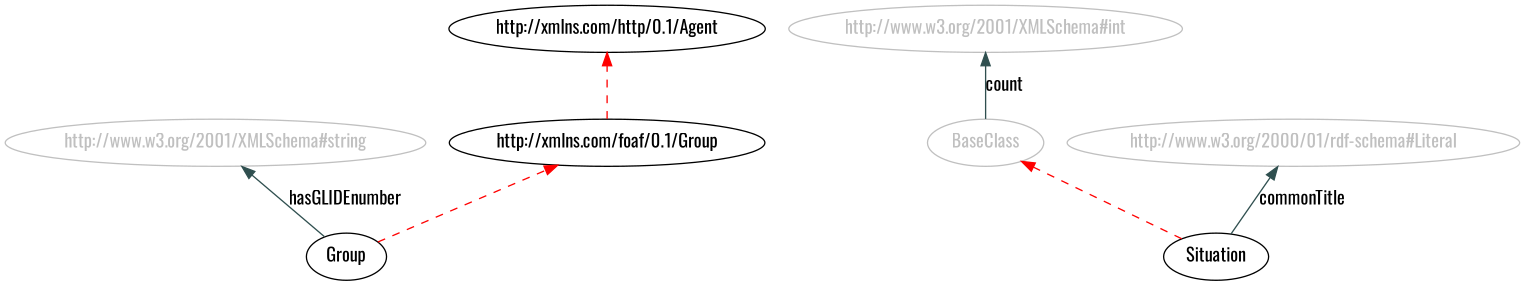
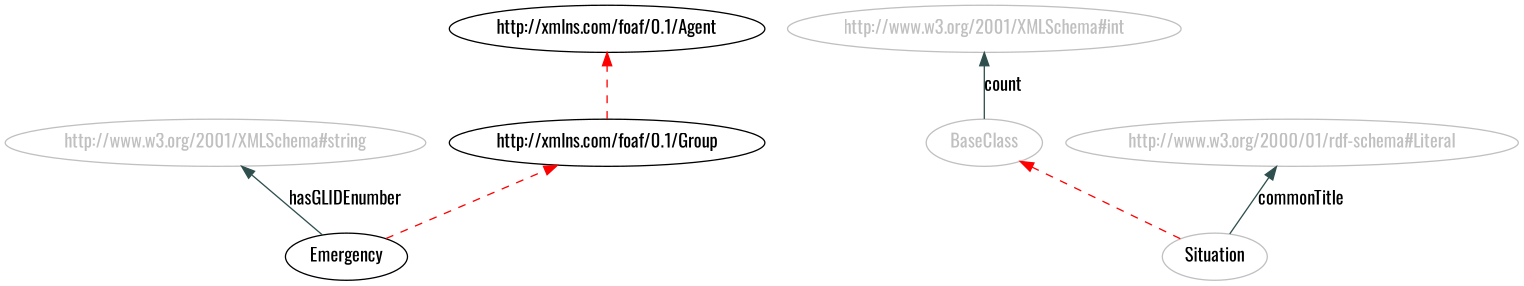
(607, 29) -> (607, 29)
(346, 257) -> (346, 257)
(1216, 257) -> (1215, 257)
